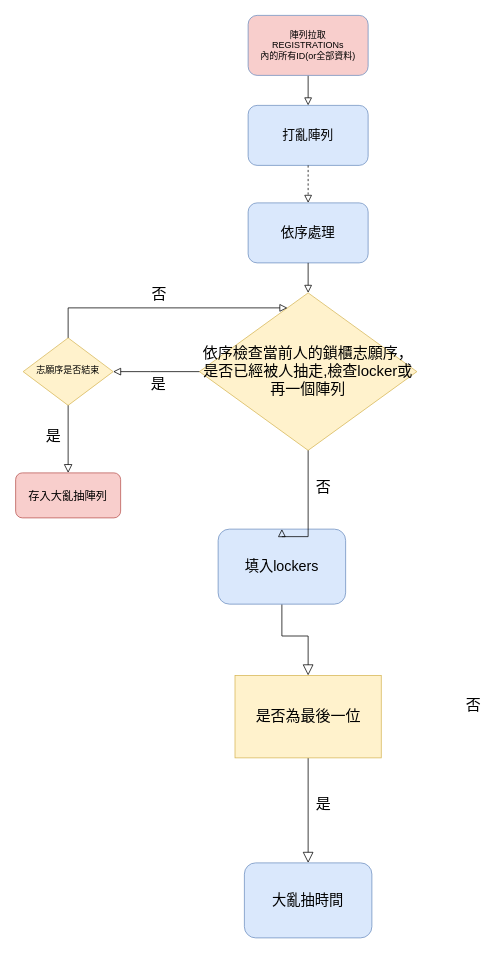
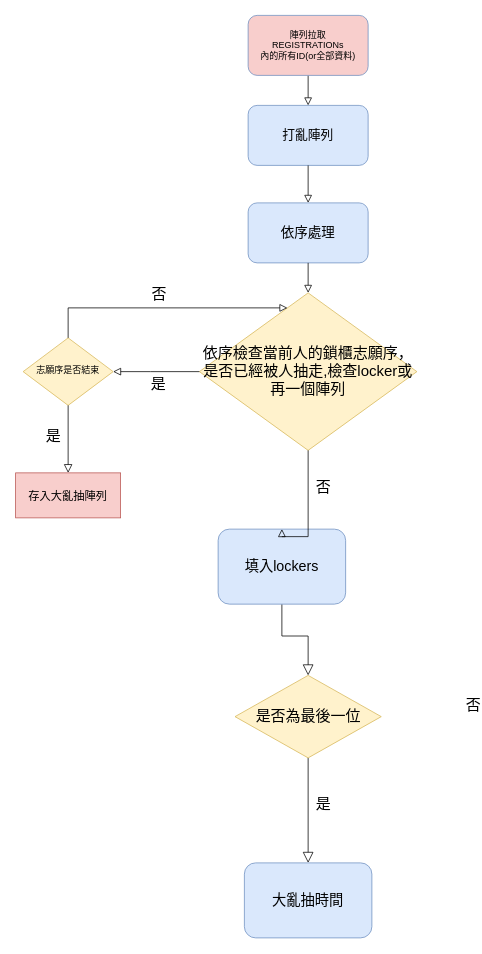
(308, 180) -> (308, 180)
(68, 495) -> (68, 495)
(308, 717) -> (308, 717)
